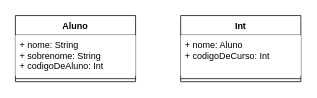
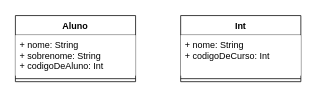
(213, 45) -> (215, 45)
